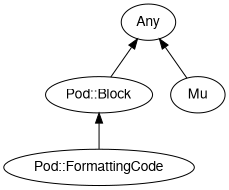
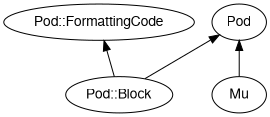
(148, 22) -> (239, 22)
(99, 136) -> (111, 64)
